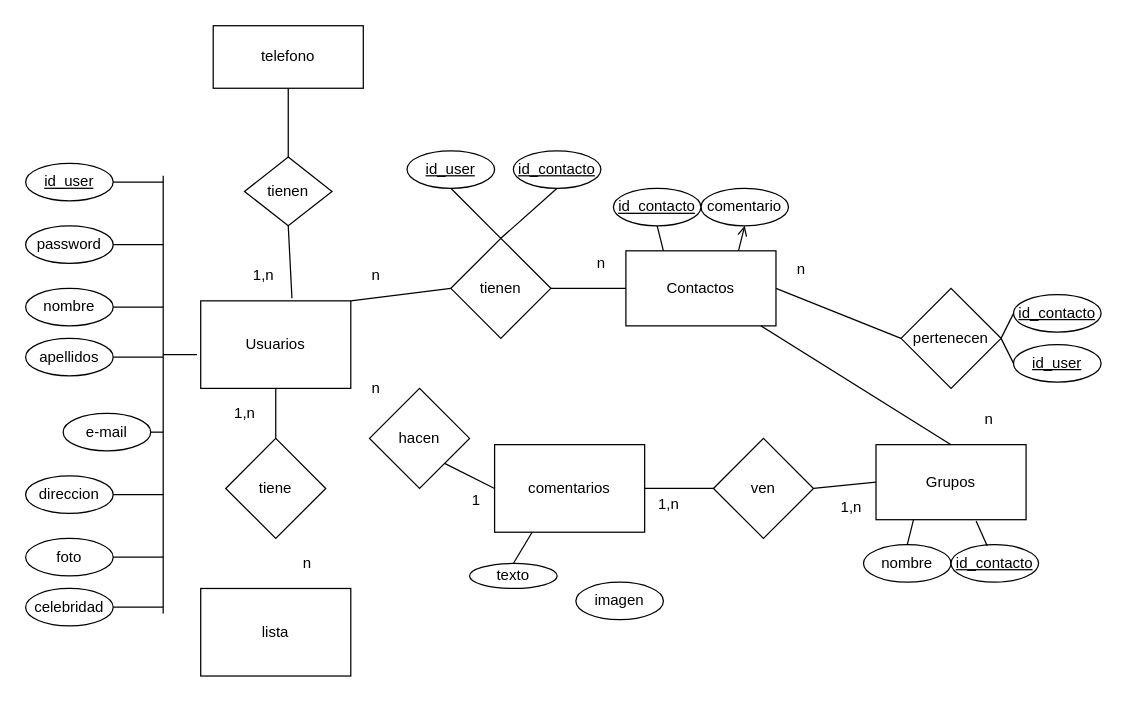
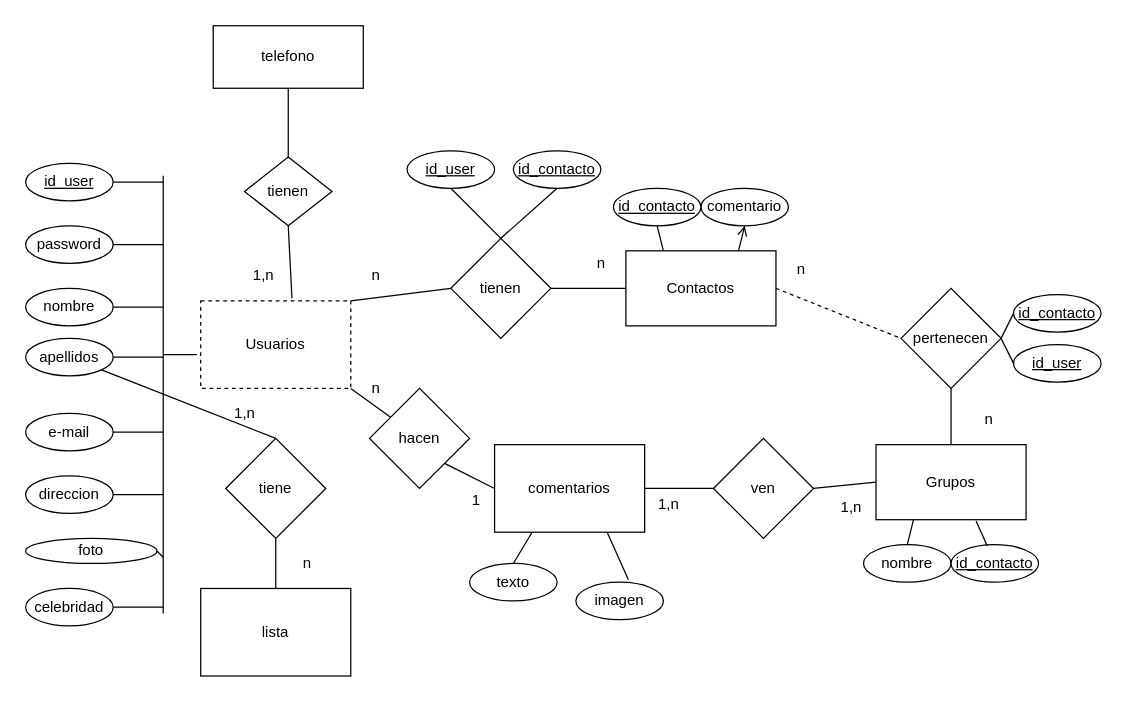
(839, 313) -> (839, 313)
(276, 344) -> (276, 344)
(856, 385) -> (951, 416)
none -> (371, 403)
(276, 413) -> (189, 404)
(107, 432) -> (69, 432)
none -> (618, 556)
(69, 557) -> (91, 551)
none -> (276, 563)
(513, 576) -> (513, 582)
